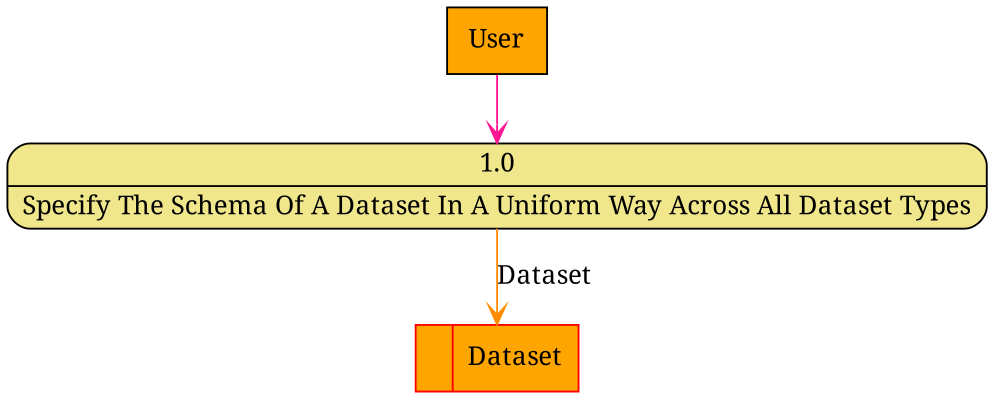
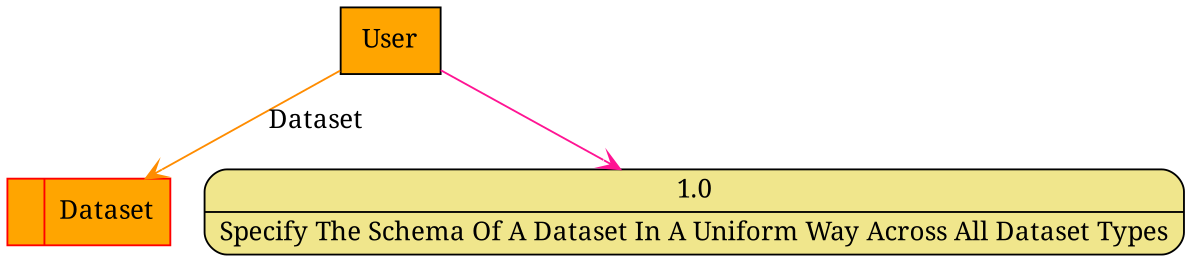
(497, 267) -> (251, 120)
